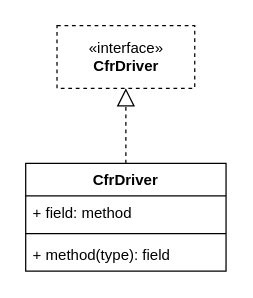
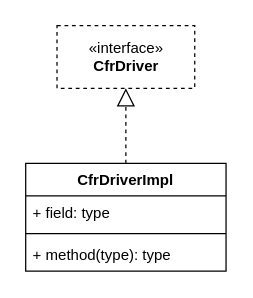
(125, 180) -> (125, 180)
(86, 213) -> (77, 213)
(111, 255) -> (111, 255)
